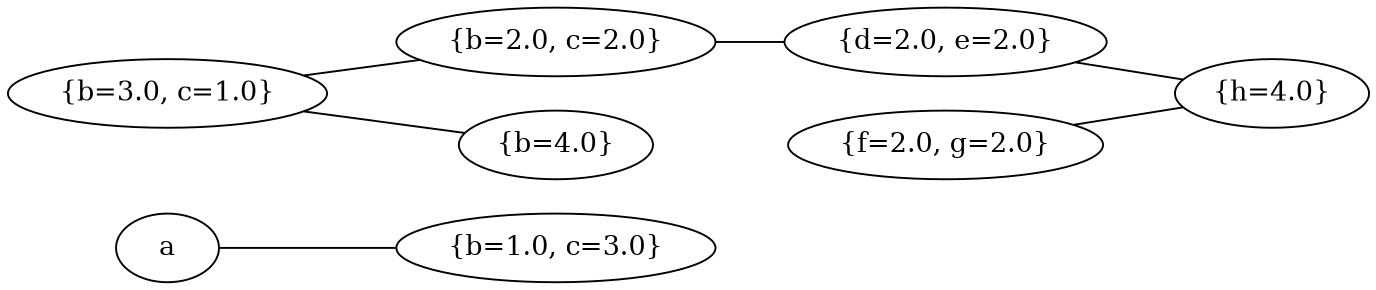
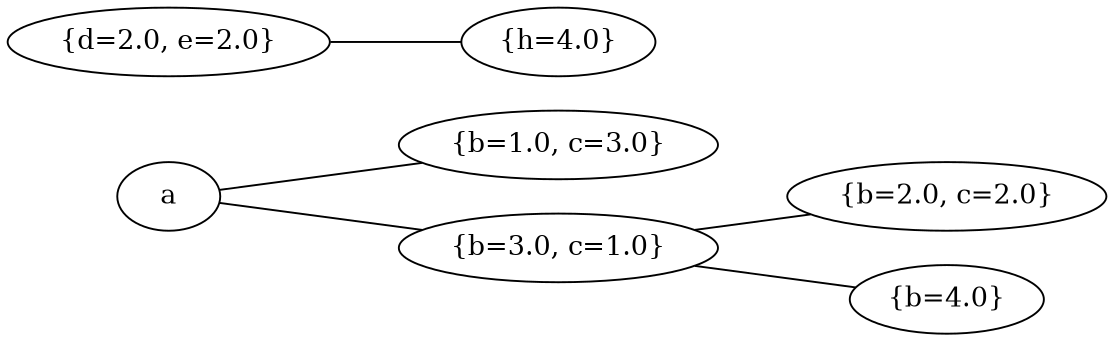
(750, 42) -> none
(946, 145) -> none
none -> (321, 216)
